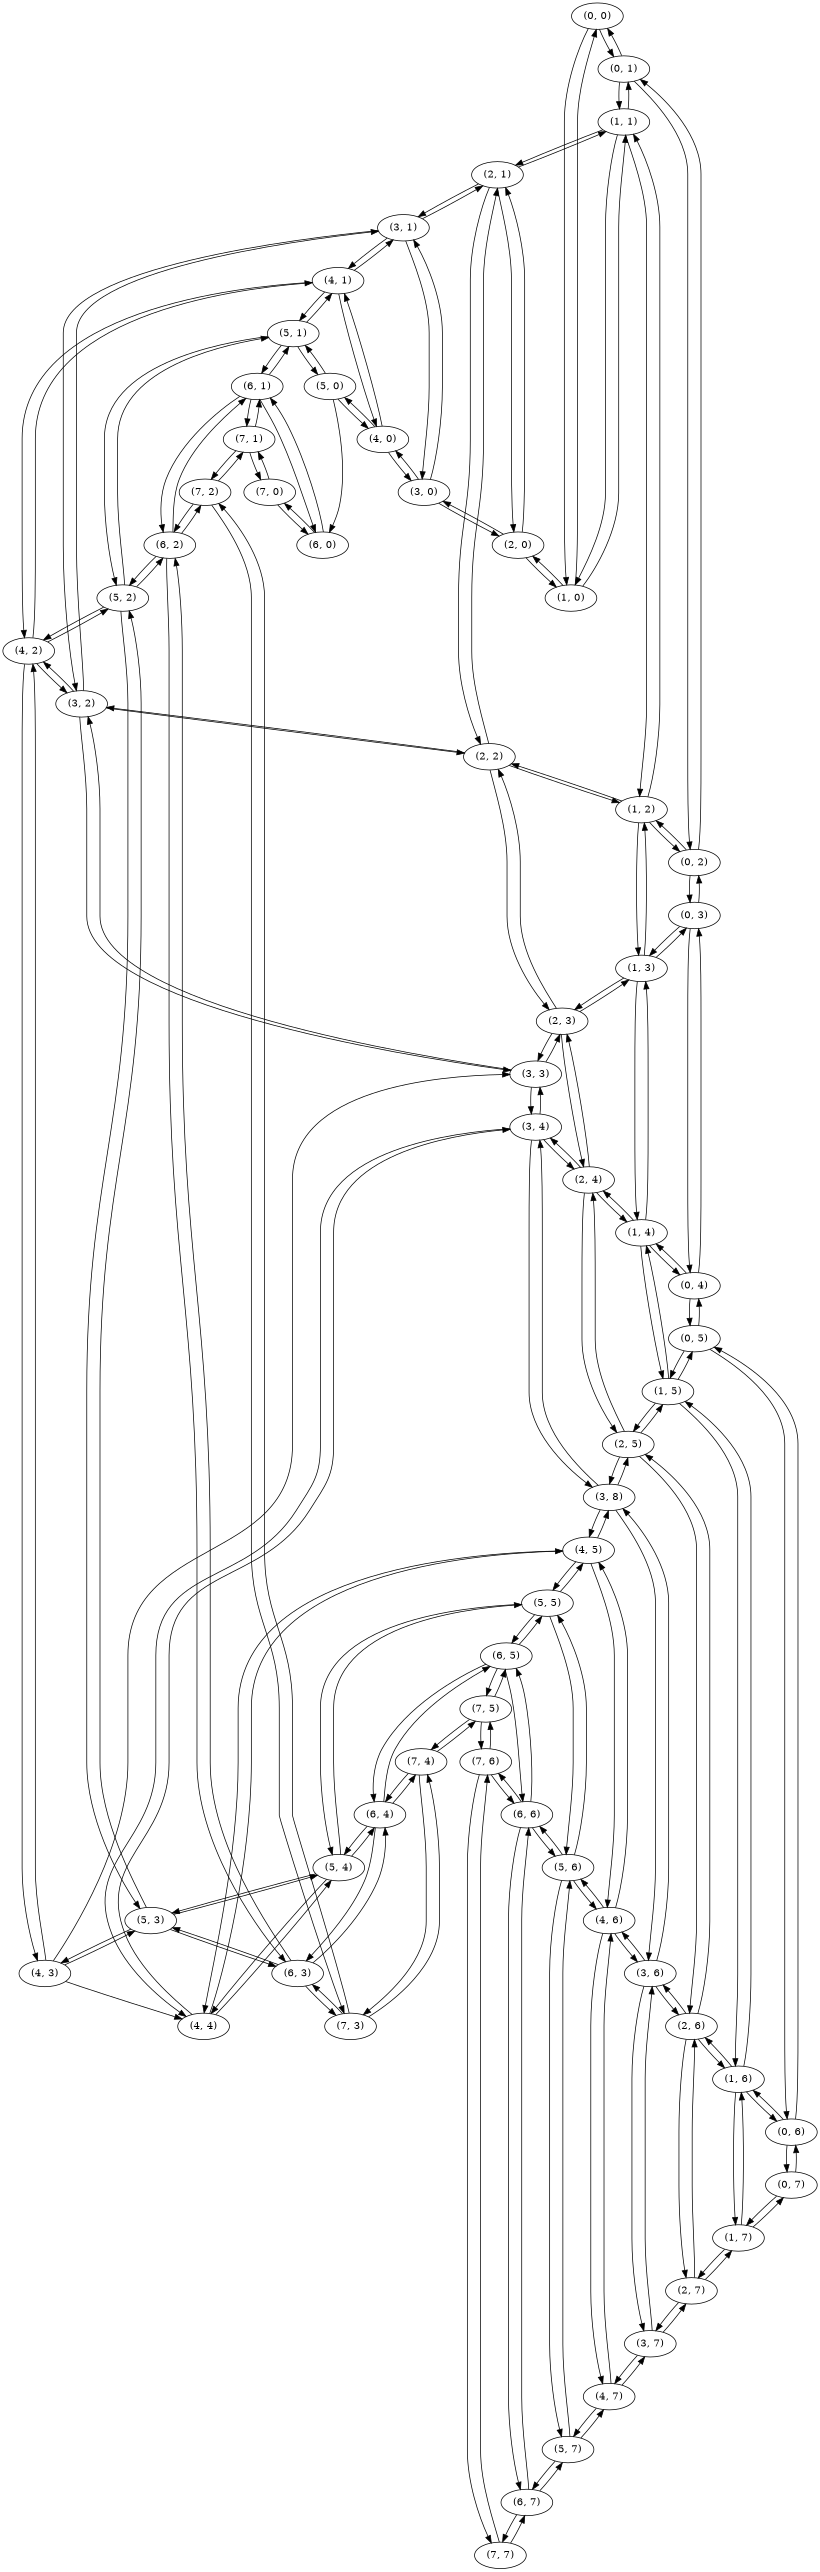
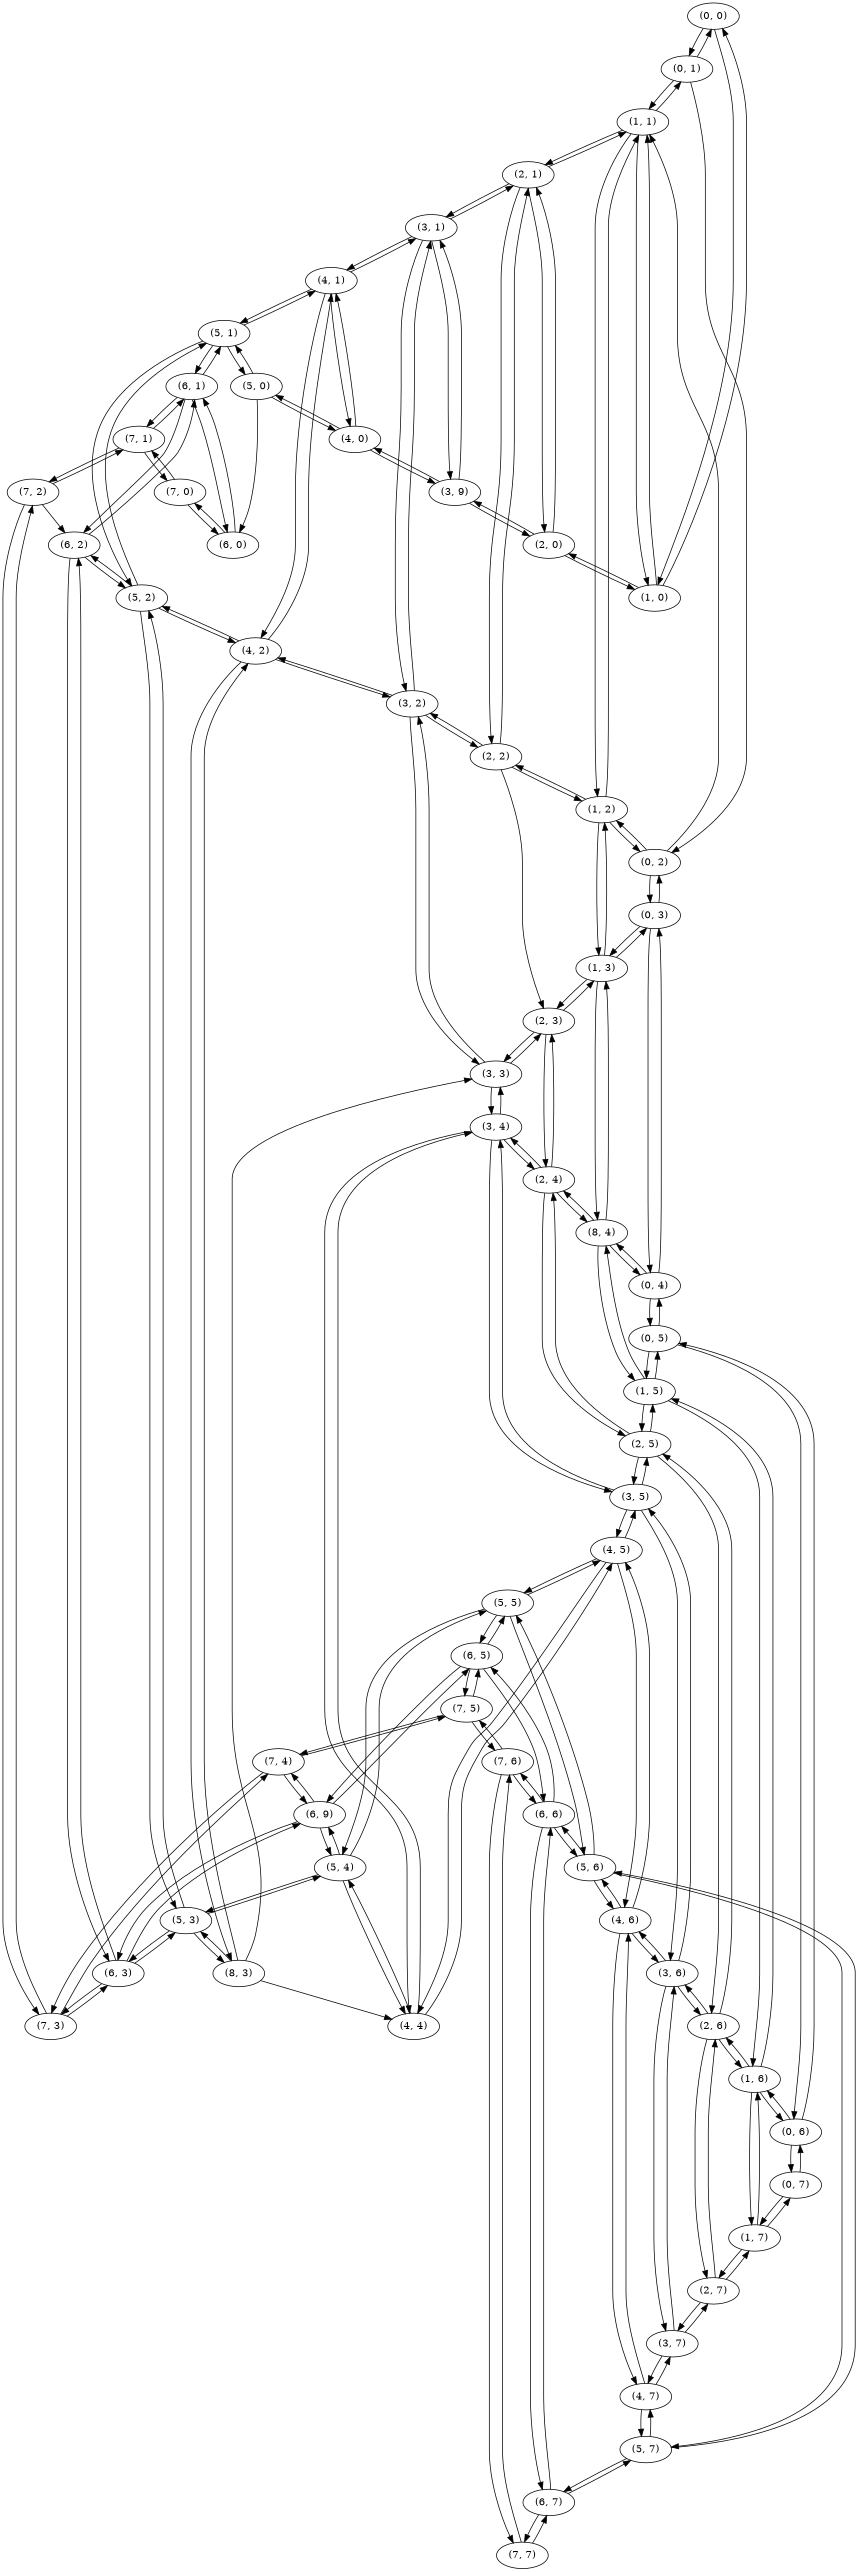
(701, 457) -> (719, 499)
(424, 492) -> (455, 492)
(190, 523) -> none
(520, 895) -> none
(641, 1233) -> (602, 1233)
(609, 1497) -> (636, 1497)
(380, 1815) -> (320, 1815)
(45, 1973) -> (239, 1973)
